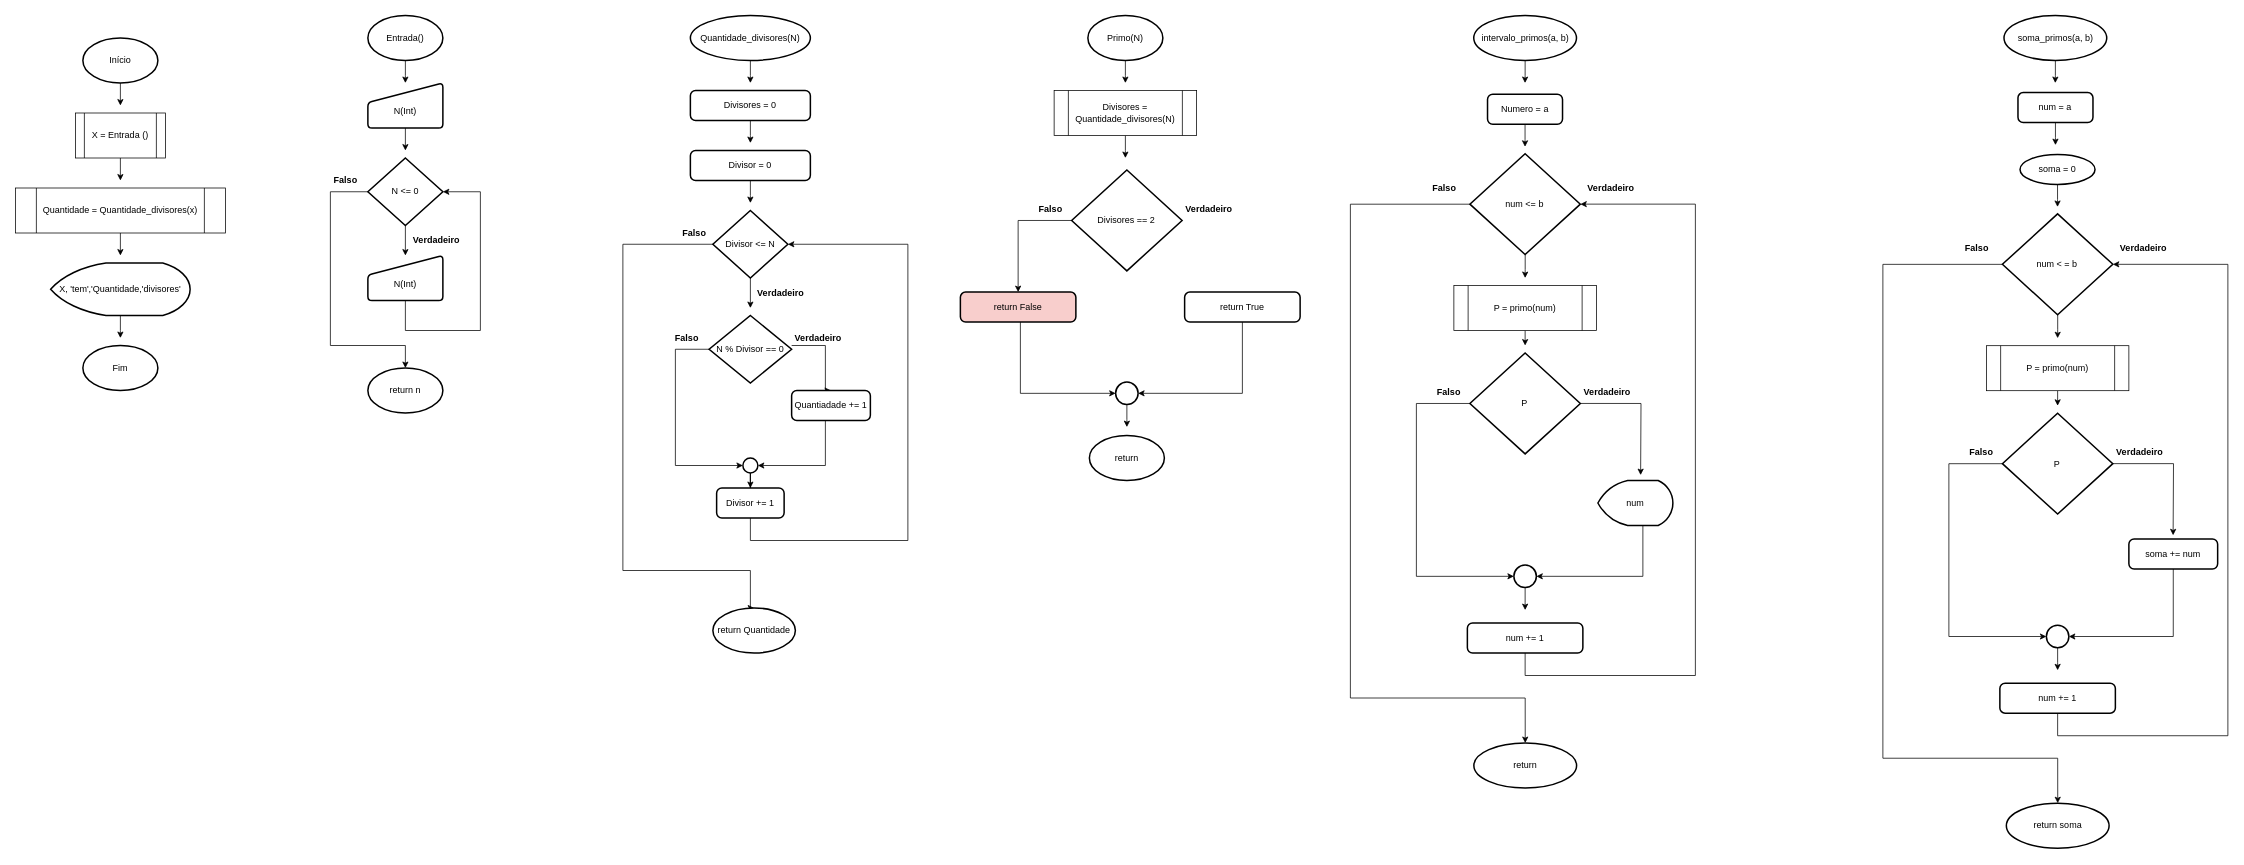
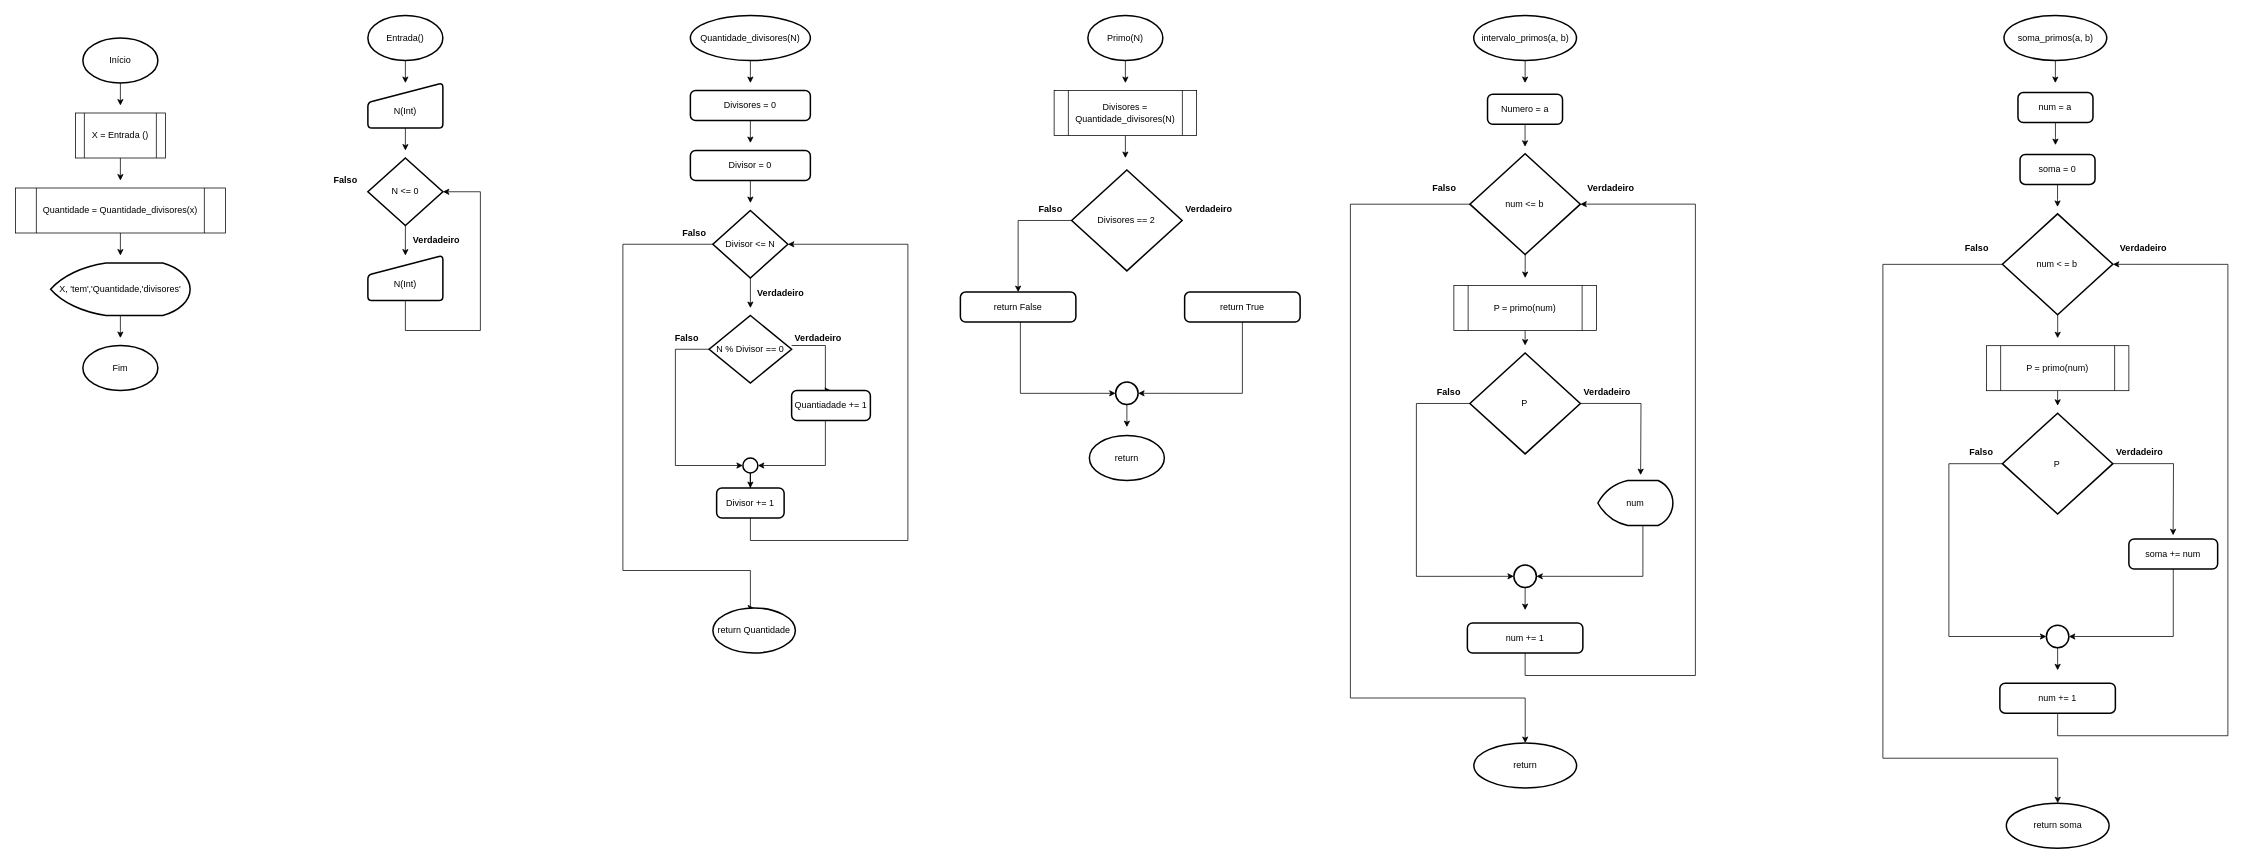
(2058, 169) -> (2058, 169)
(330, 296) -> none
(1018, 307) -> (1018, 307)
(405, 390) -> none
